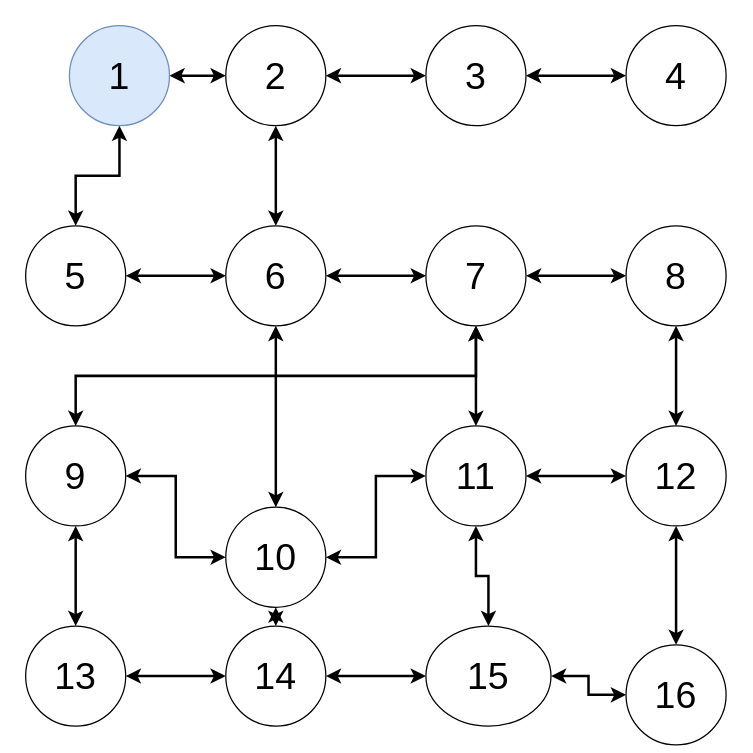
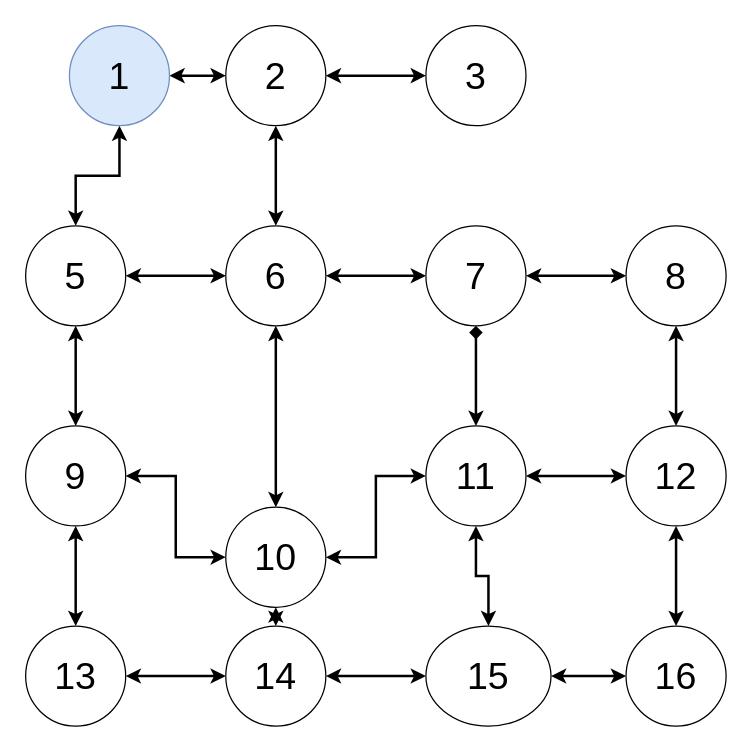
(575, 76) -> none
(676, 76) -> none
(272, 376) -> (76, 357)
(476, 377) -> (476, 377)
(676, 694) -> (676, 676)
